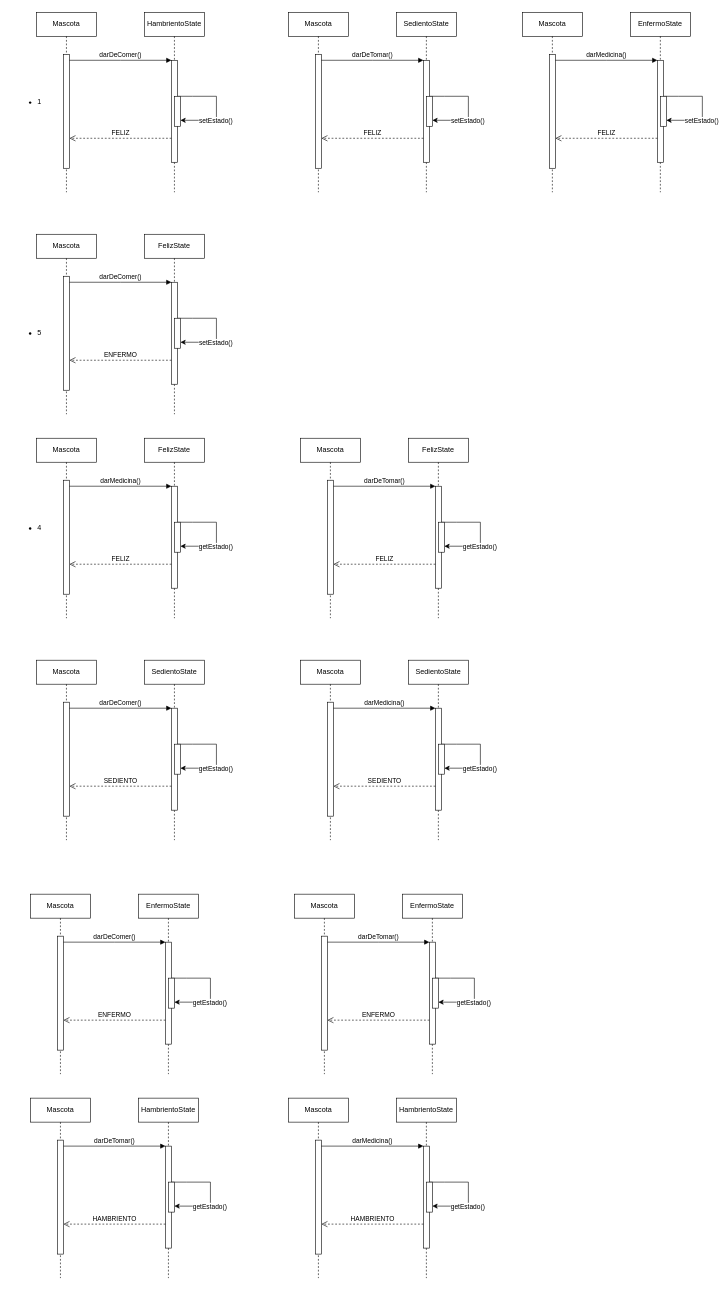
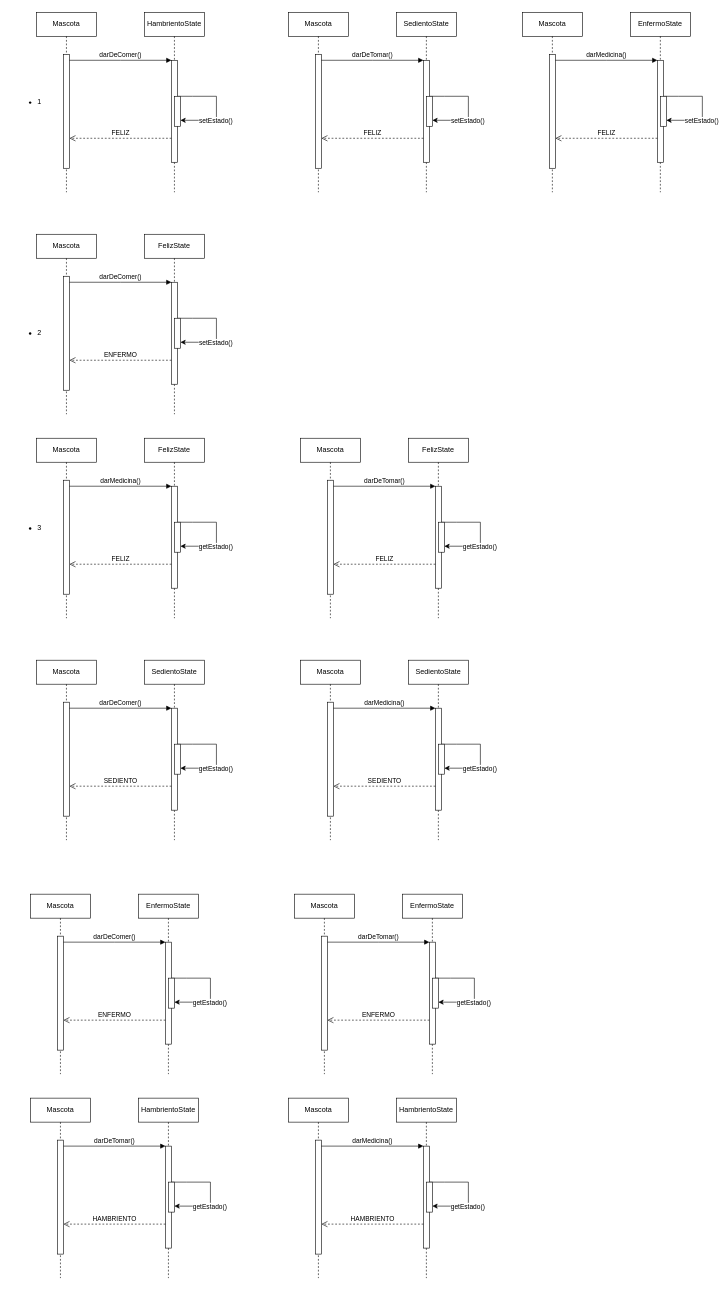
(16, 333) -> (16, 333)
(16, 528) -> (16, 528)
